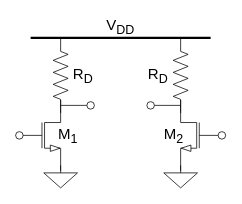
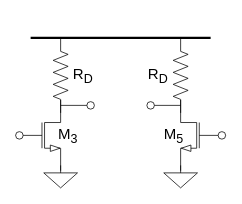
(120, 27) -> none
(68, 135) -> (68, 135)
(174, 135) -> (174, 135)
